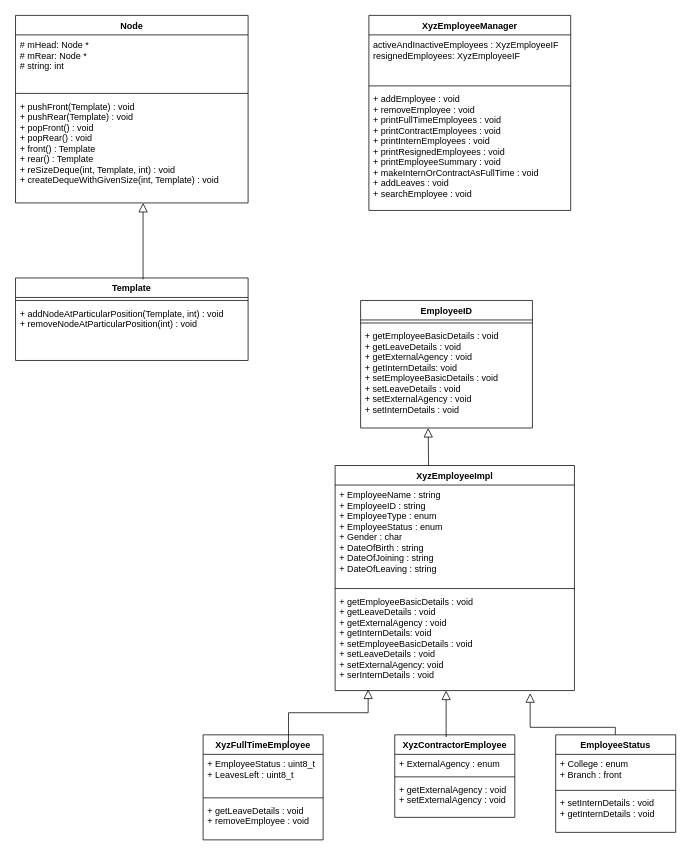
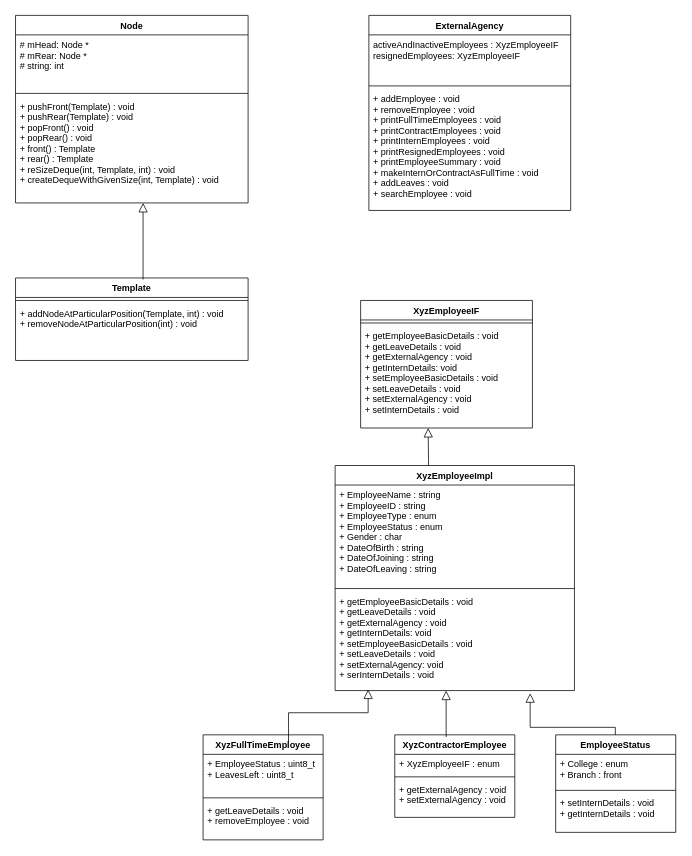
(469, 26) -> (469, 26)
(446, 311) -> (446, 311)
(451, 764) -> (448, 764)
